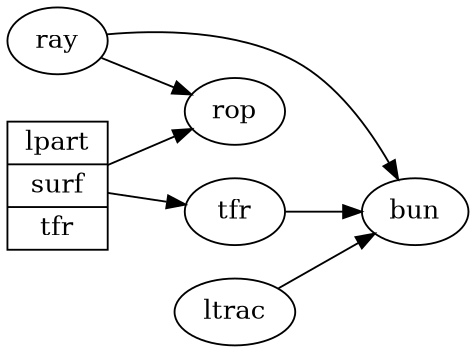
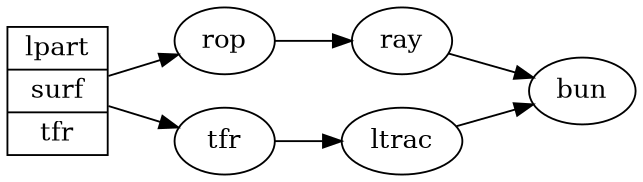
(138, 73) -> (304, 41)
(314, 212) -> (299, 141)
